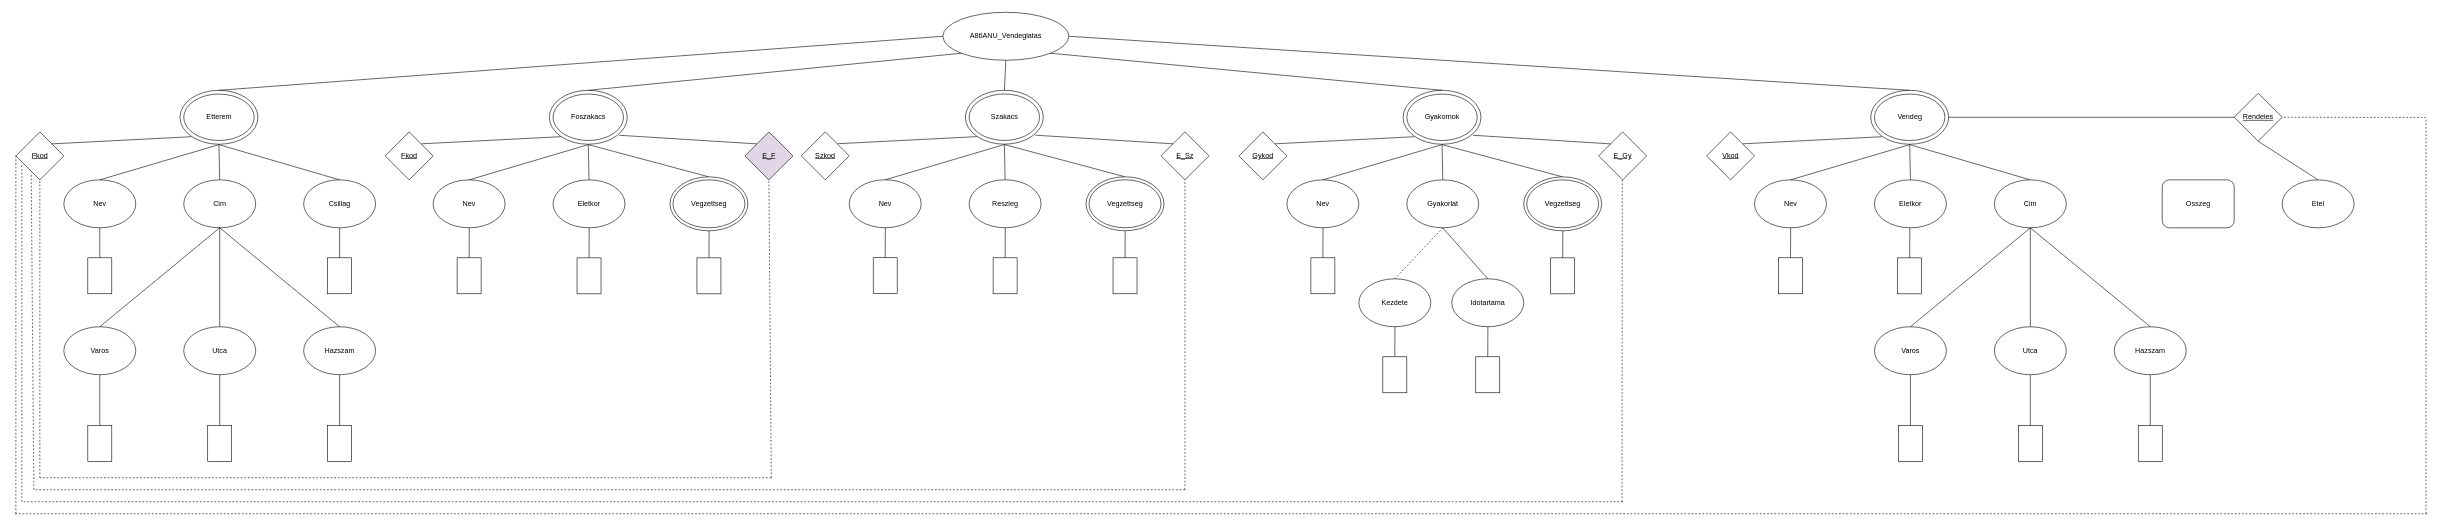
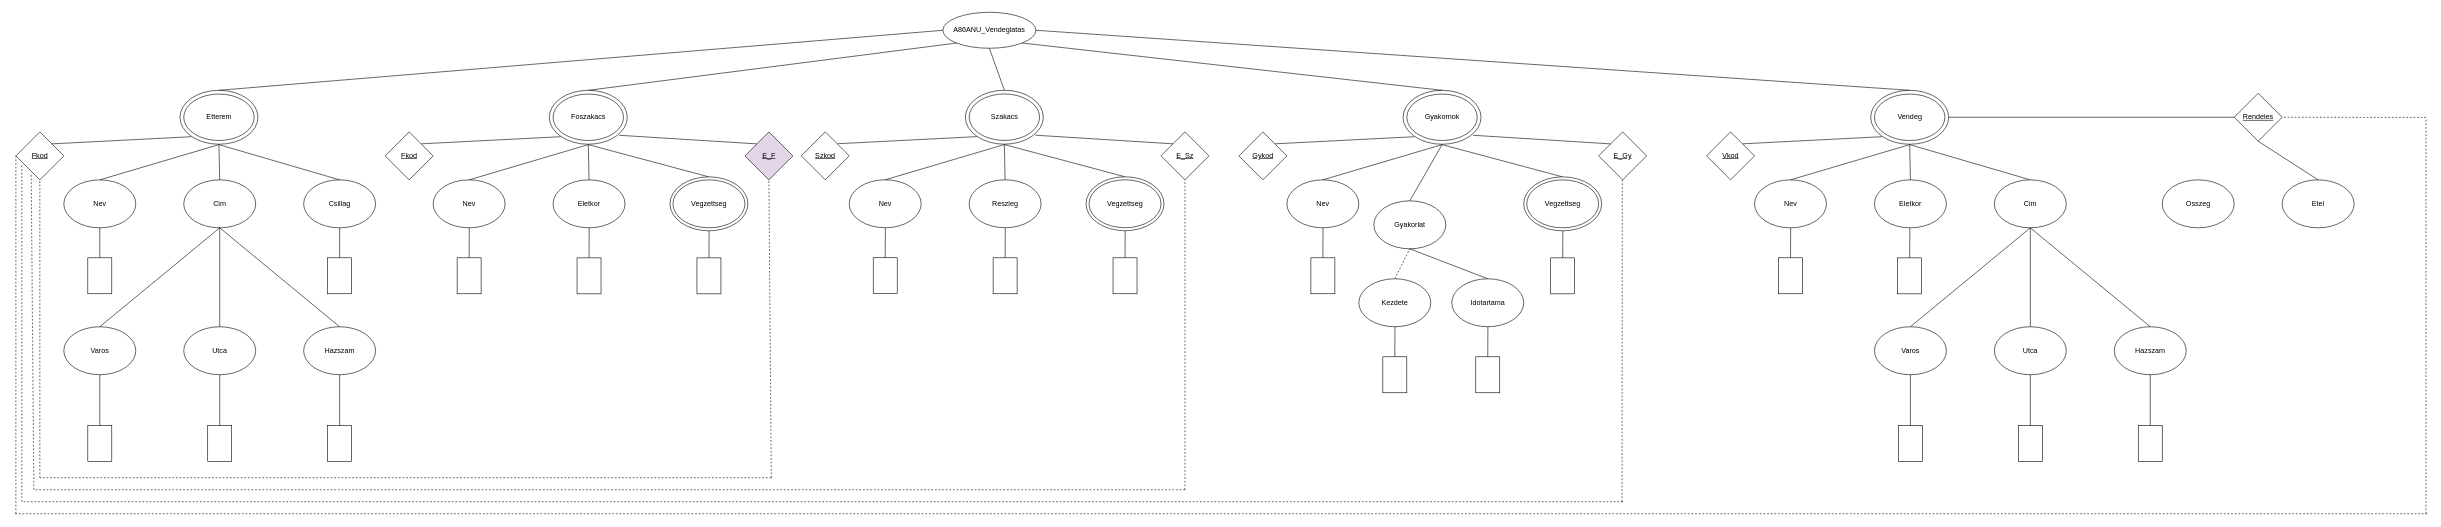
(1006, 36) -> (989, 30)
(1443, 204) -> (1410, 225)
(2199, 204) -> (2199, 204)
